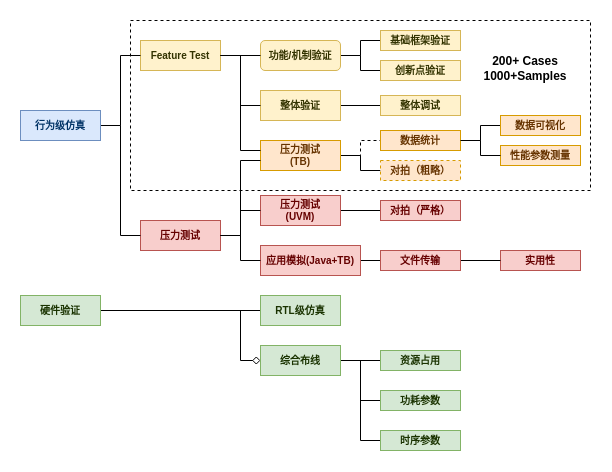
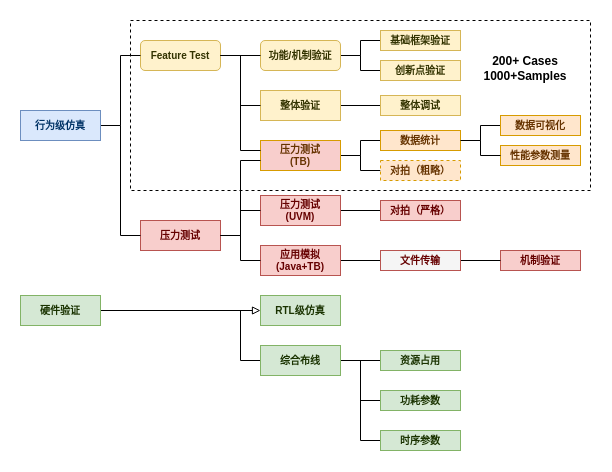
(181, 56) -> (181, 56)
(365, 141) -> (365, 141)
(301, 156) -> (301, 156)
(311, 261) -> (301, 261)
(421, 261) -> (421, 261)
(541, 261) -> (541, 261)
(254, 311) -> (251, 311)
(252, 361) -> (256, 361)
